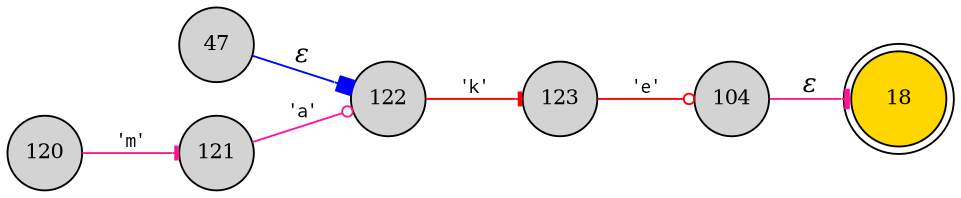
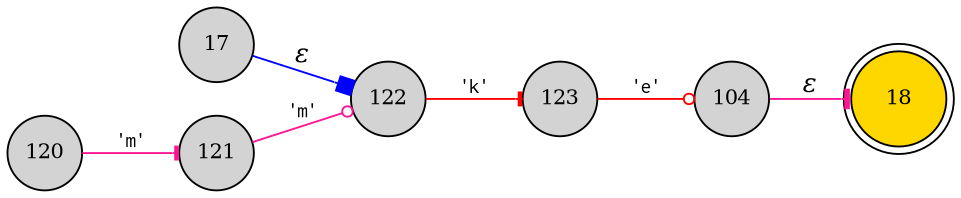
(217, 45) -> (217, 45)
(302, 112) -> (302, 112)
